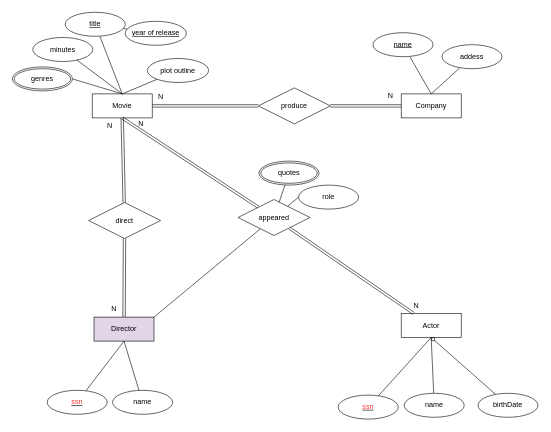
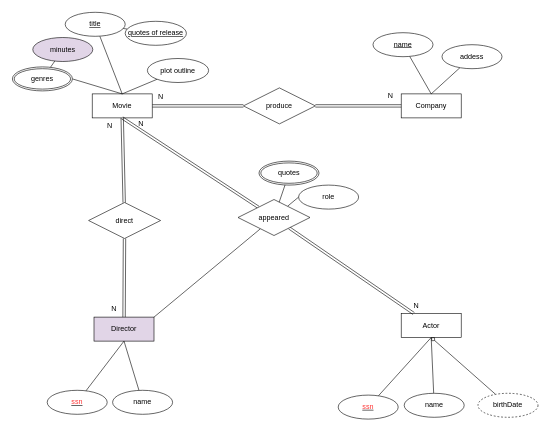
(156, 33) -> (156, 33)
(63, 50) -> (63, 50)
(97, 75) -> (53, 64)
(294, 106) -> (279, 106)
(508, 405) -> (508, 405)
